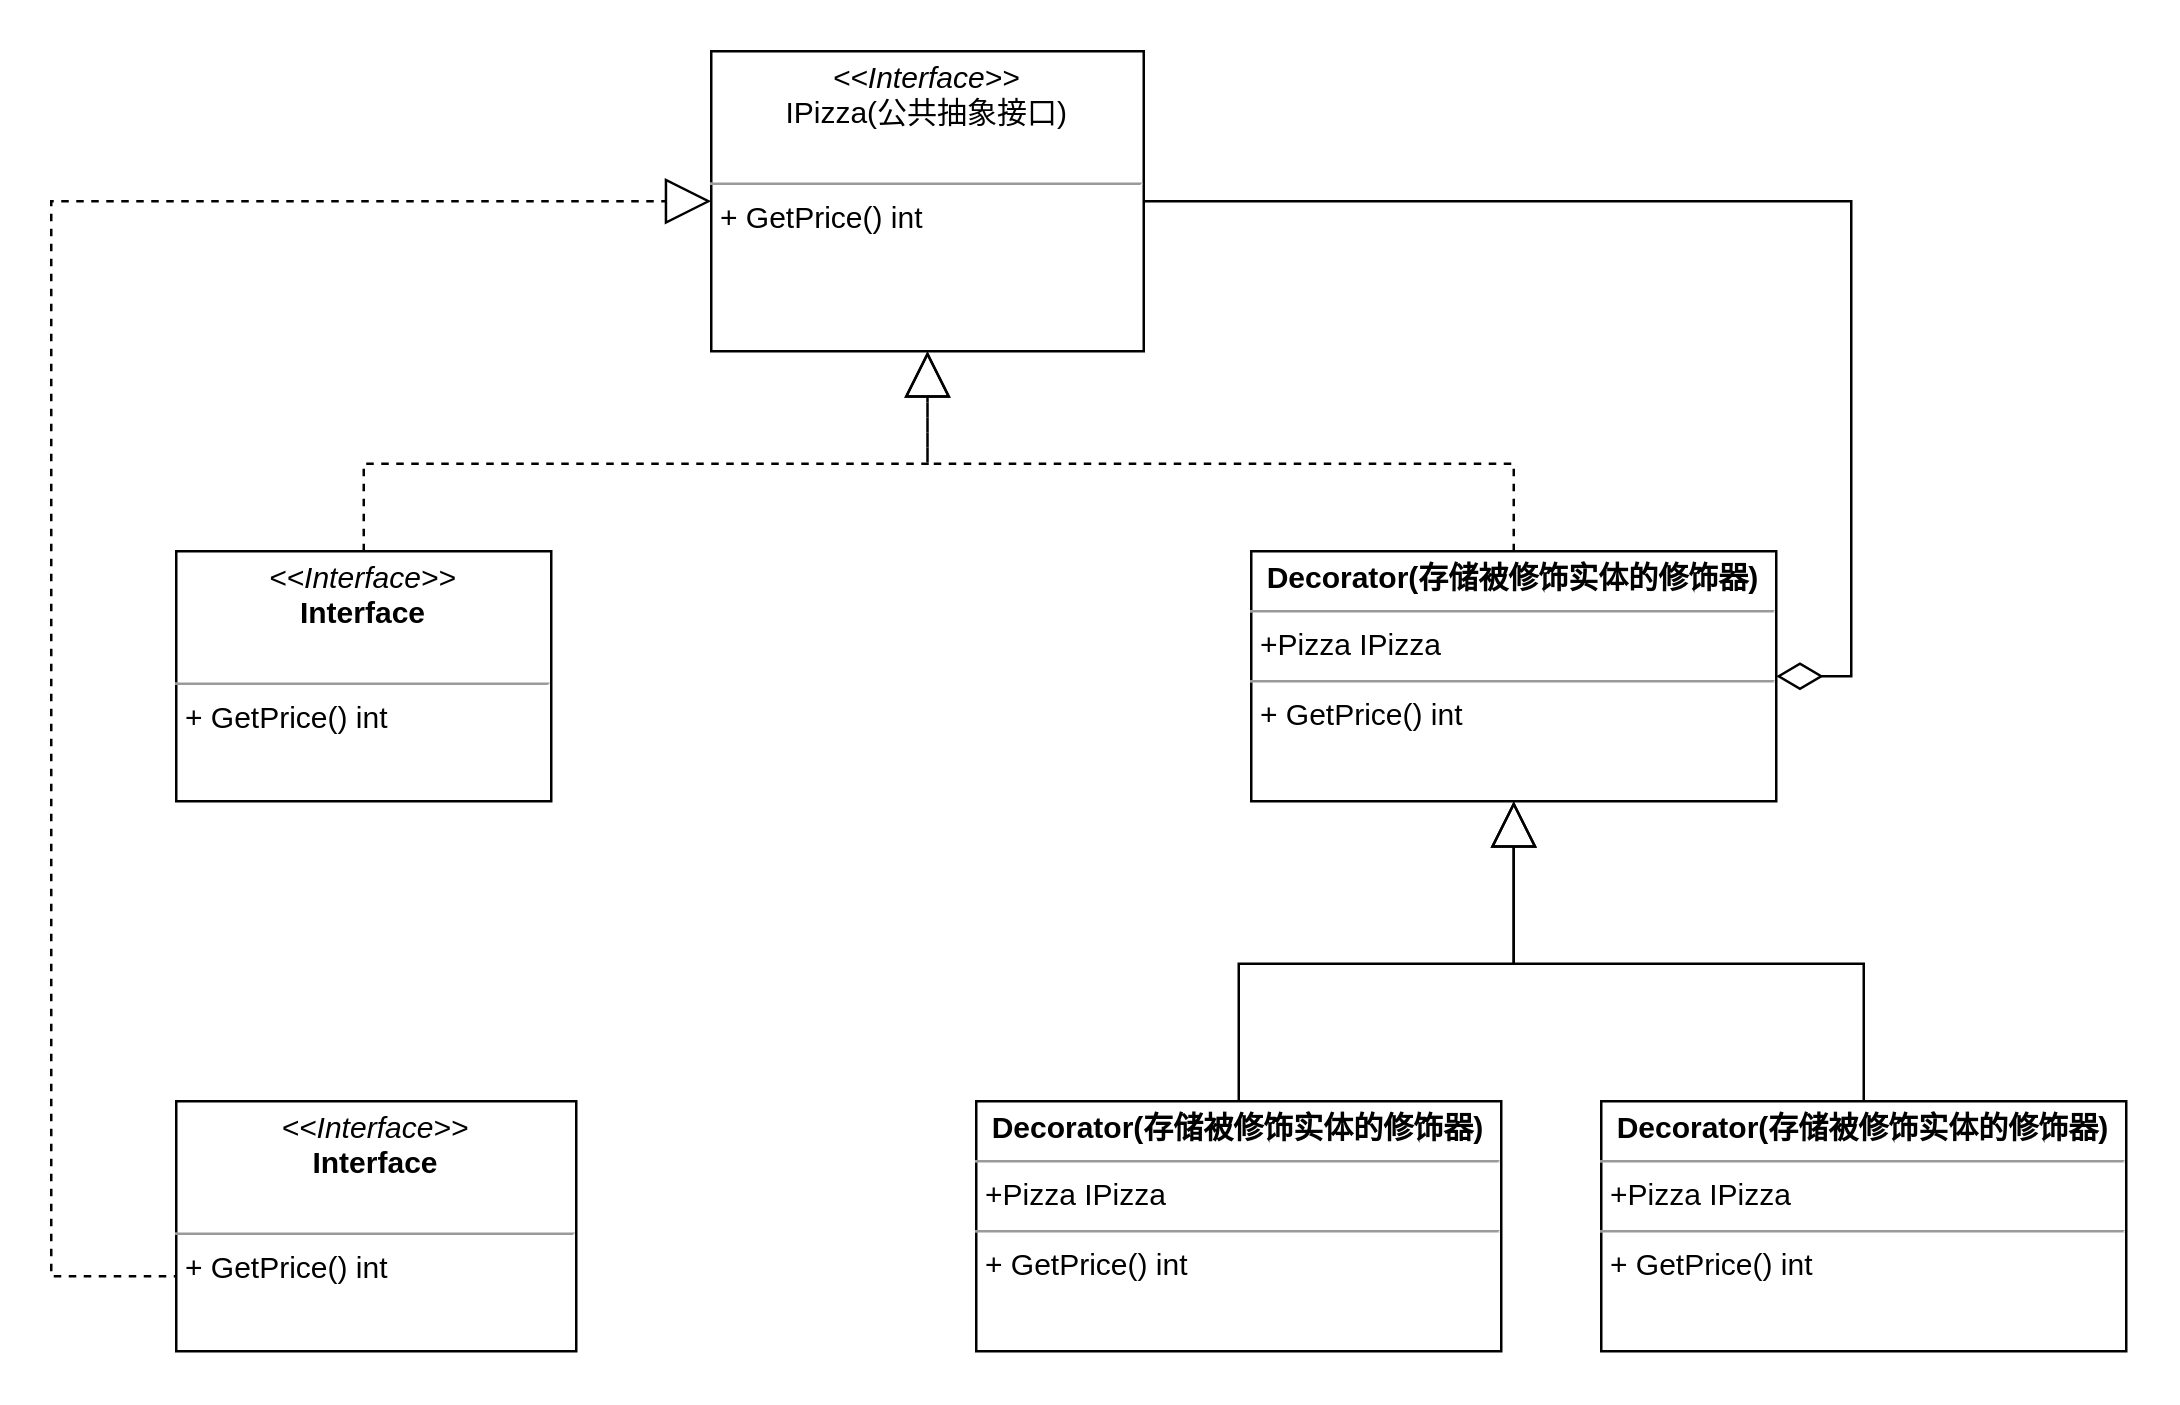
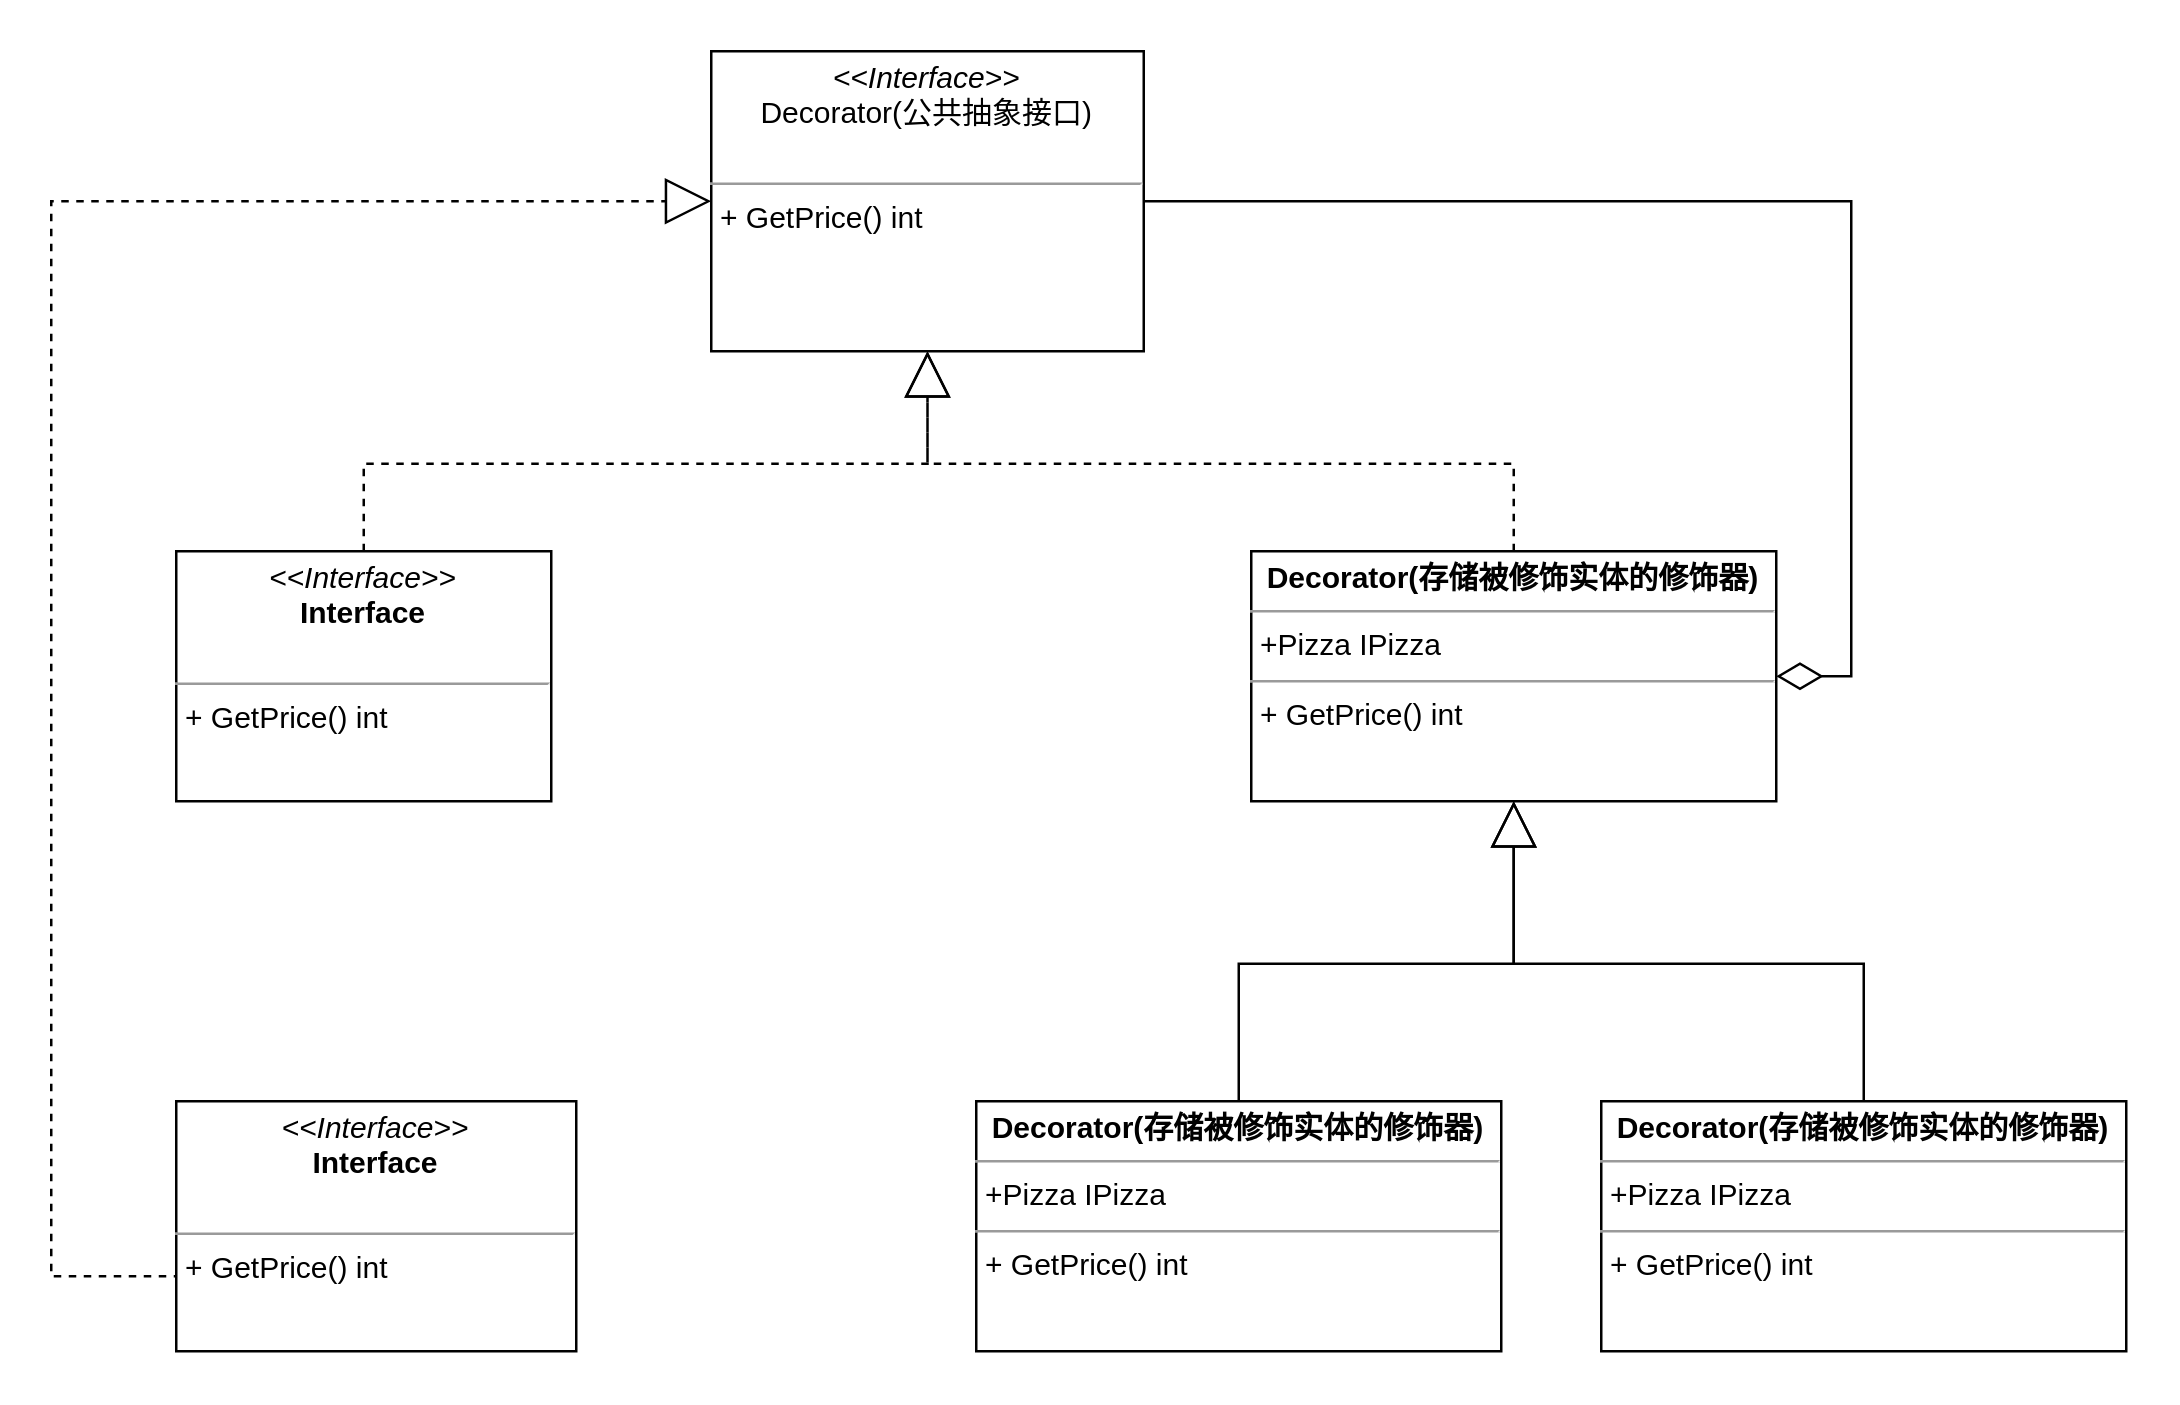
(865, 105) -> (894, 105)
